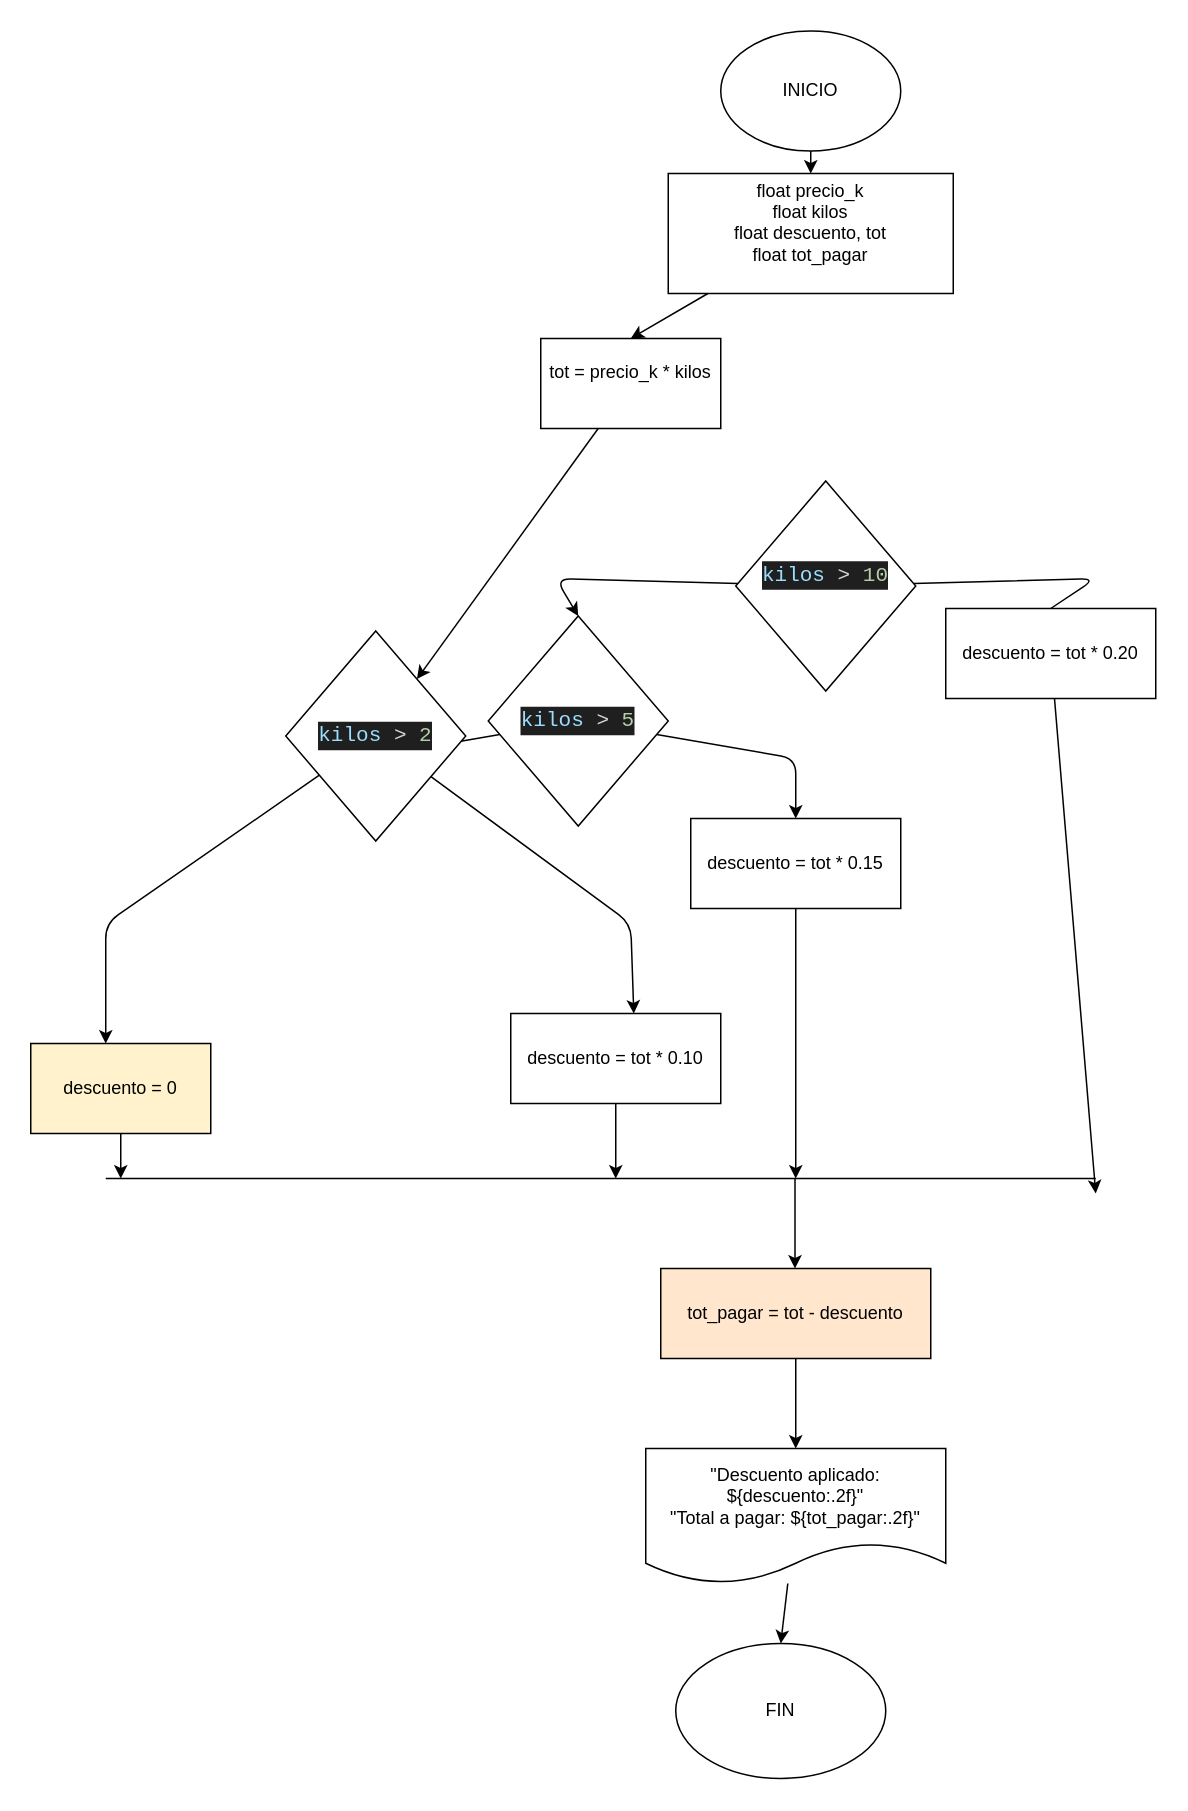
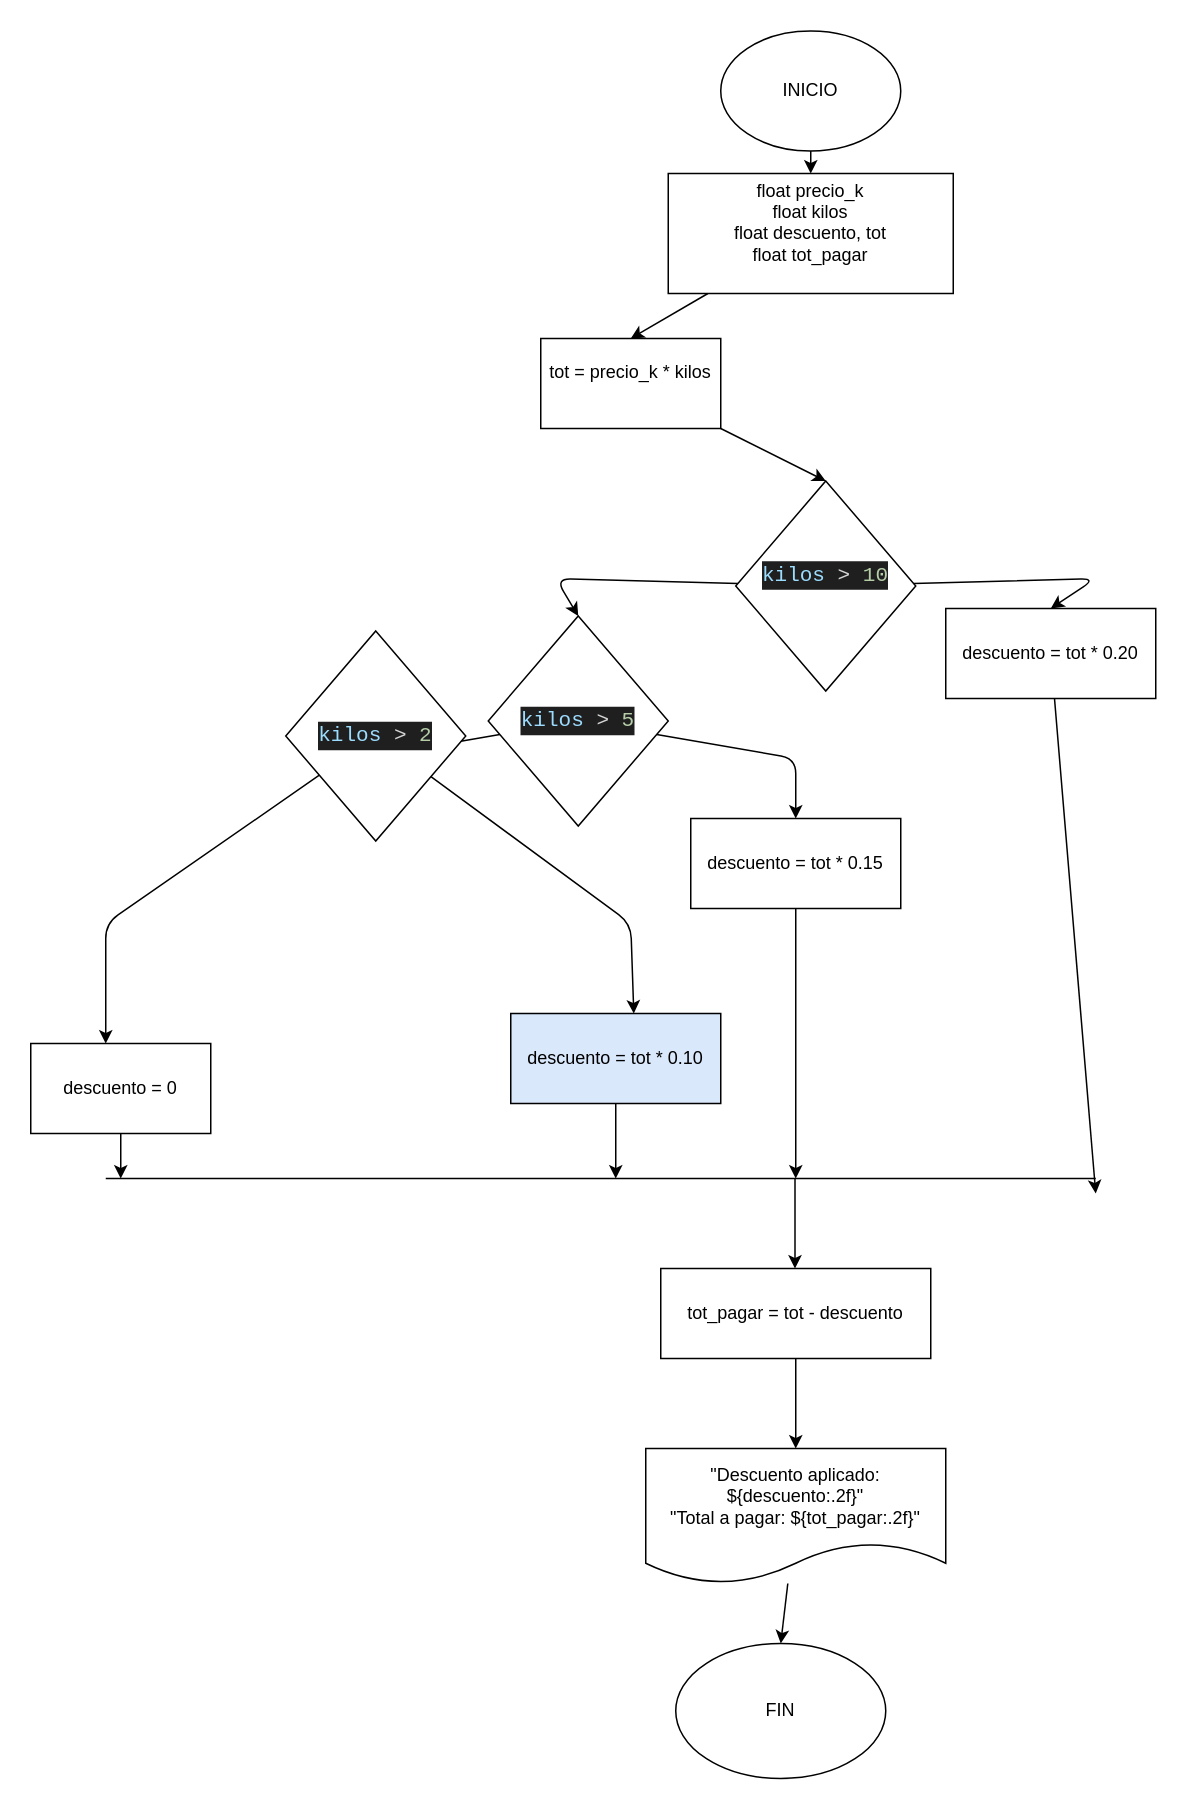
(511, 549) -> (769, 452)
(1057, 604) -> (1060, 602)
(616, 1058) -> (616, 1058)
(121, 1088) -> (121, 1088)
(796, 1313) -> (796, 1313)
